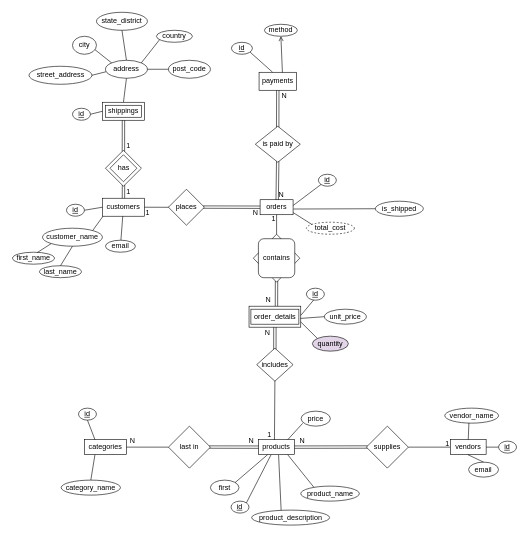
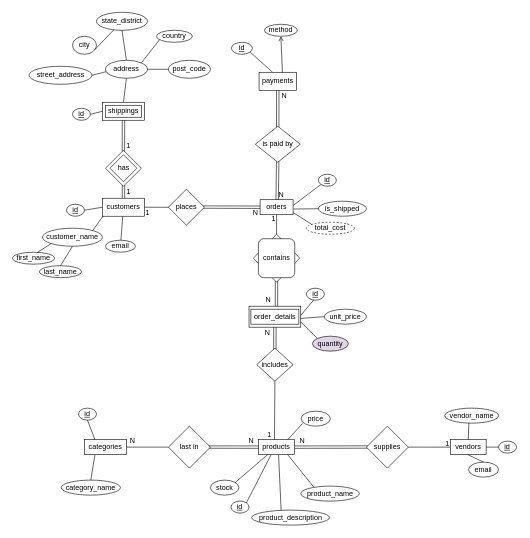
(103, 56) -> (104, 40)
(399, 209) -> (342, 209)
(225, 488) -> (225, 488)
